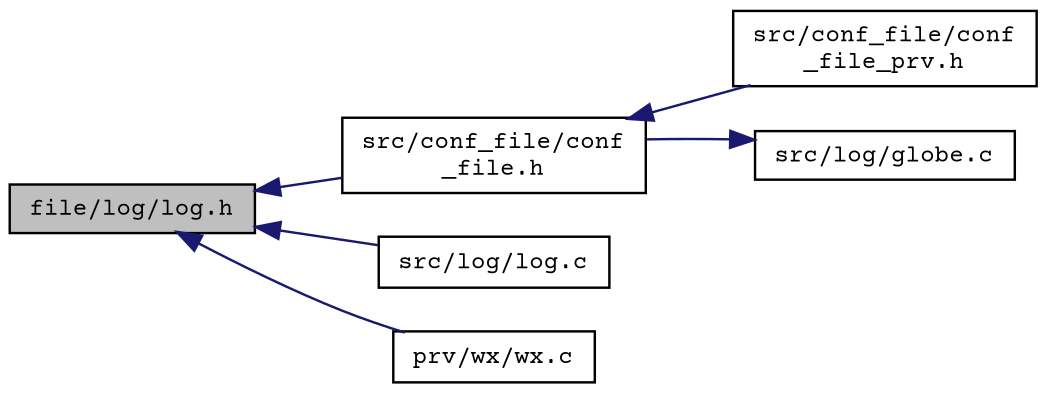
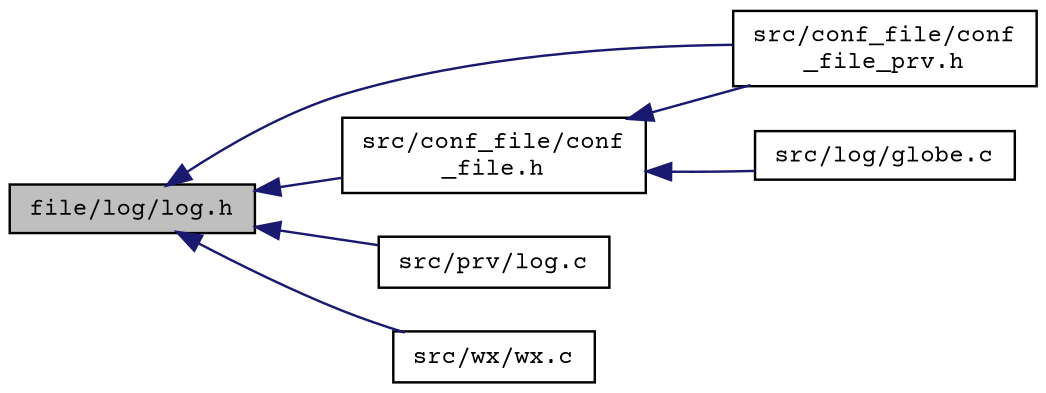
none -> (450, 69)
(688, 139) -> (713, 172)
(494, 262) -> (494, 262)
(494, 357) -> (494, 357)
